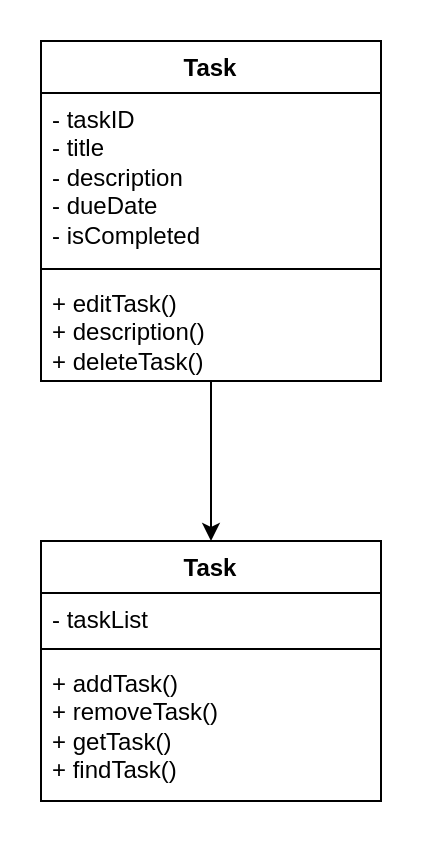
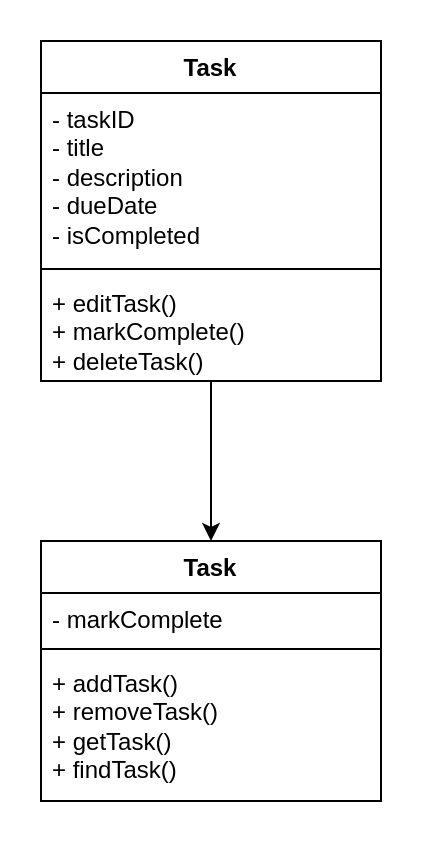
(144, 334) -> (154, 334)
(114, 621) -> (141, 621)
